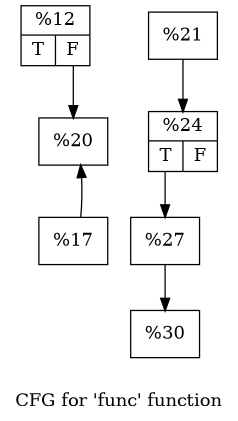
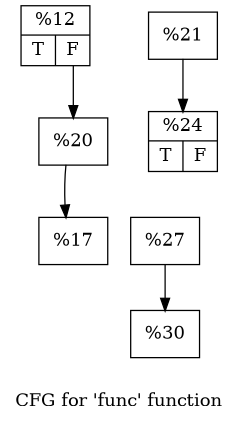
(165, 188) -> none
(82, 198) -> (65, 185)
